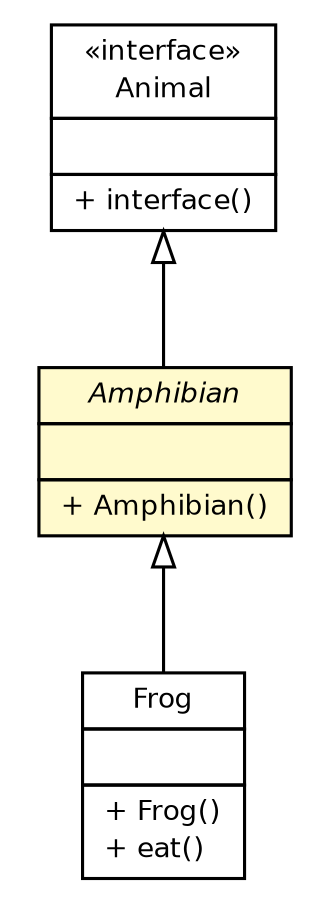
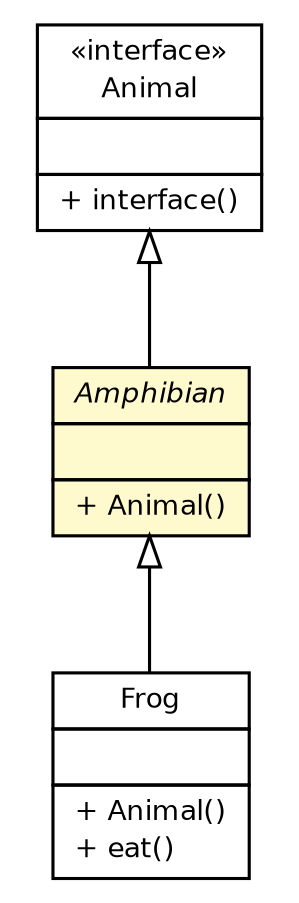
(165, 506) -> (151, 506)
(164, 812) -> (151, 812)
